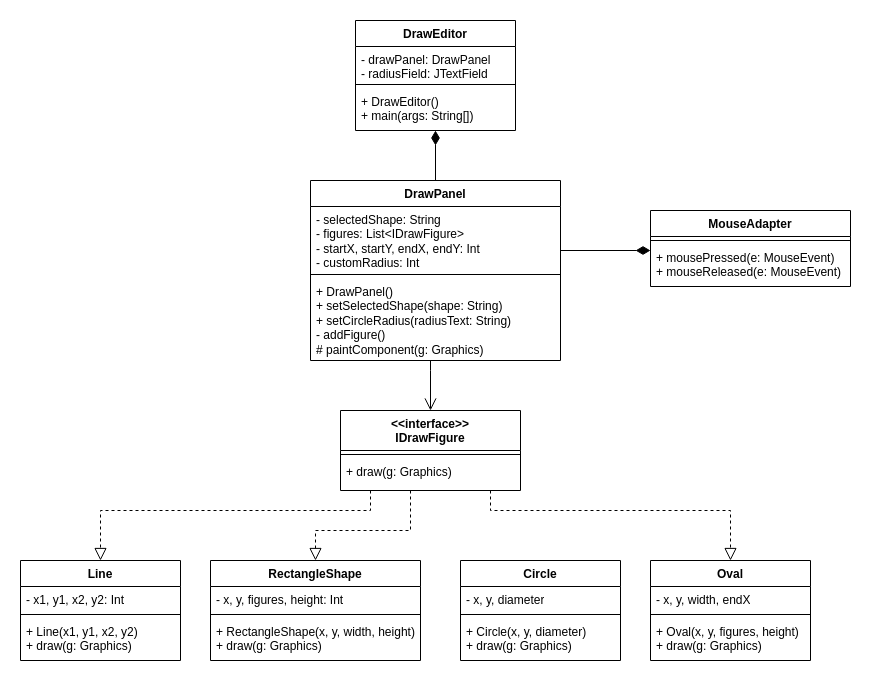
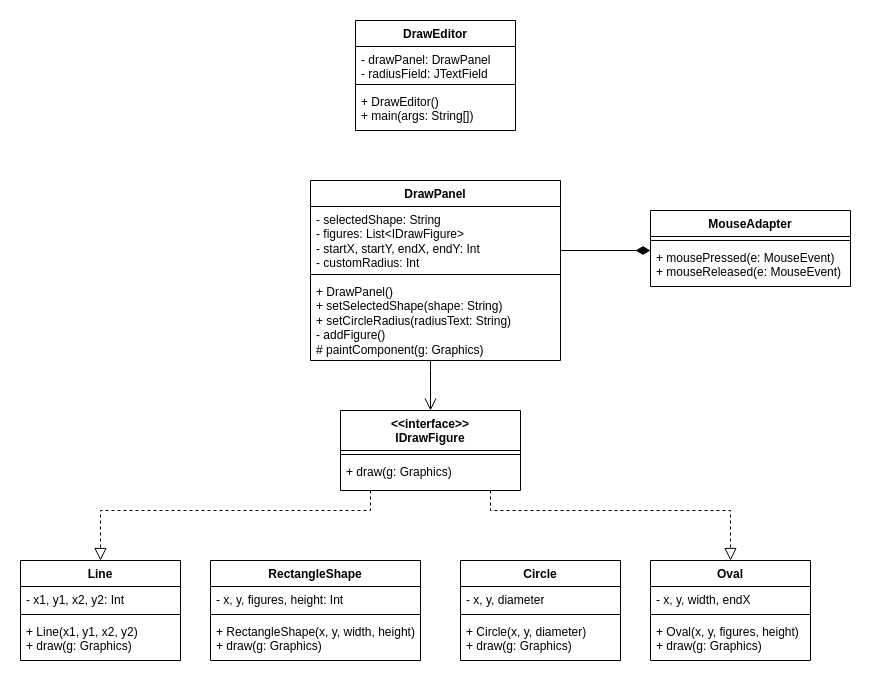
(436, 162) -> none
(375, 531) -> none
